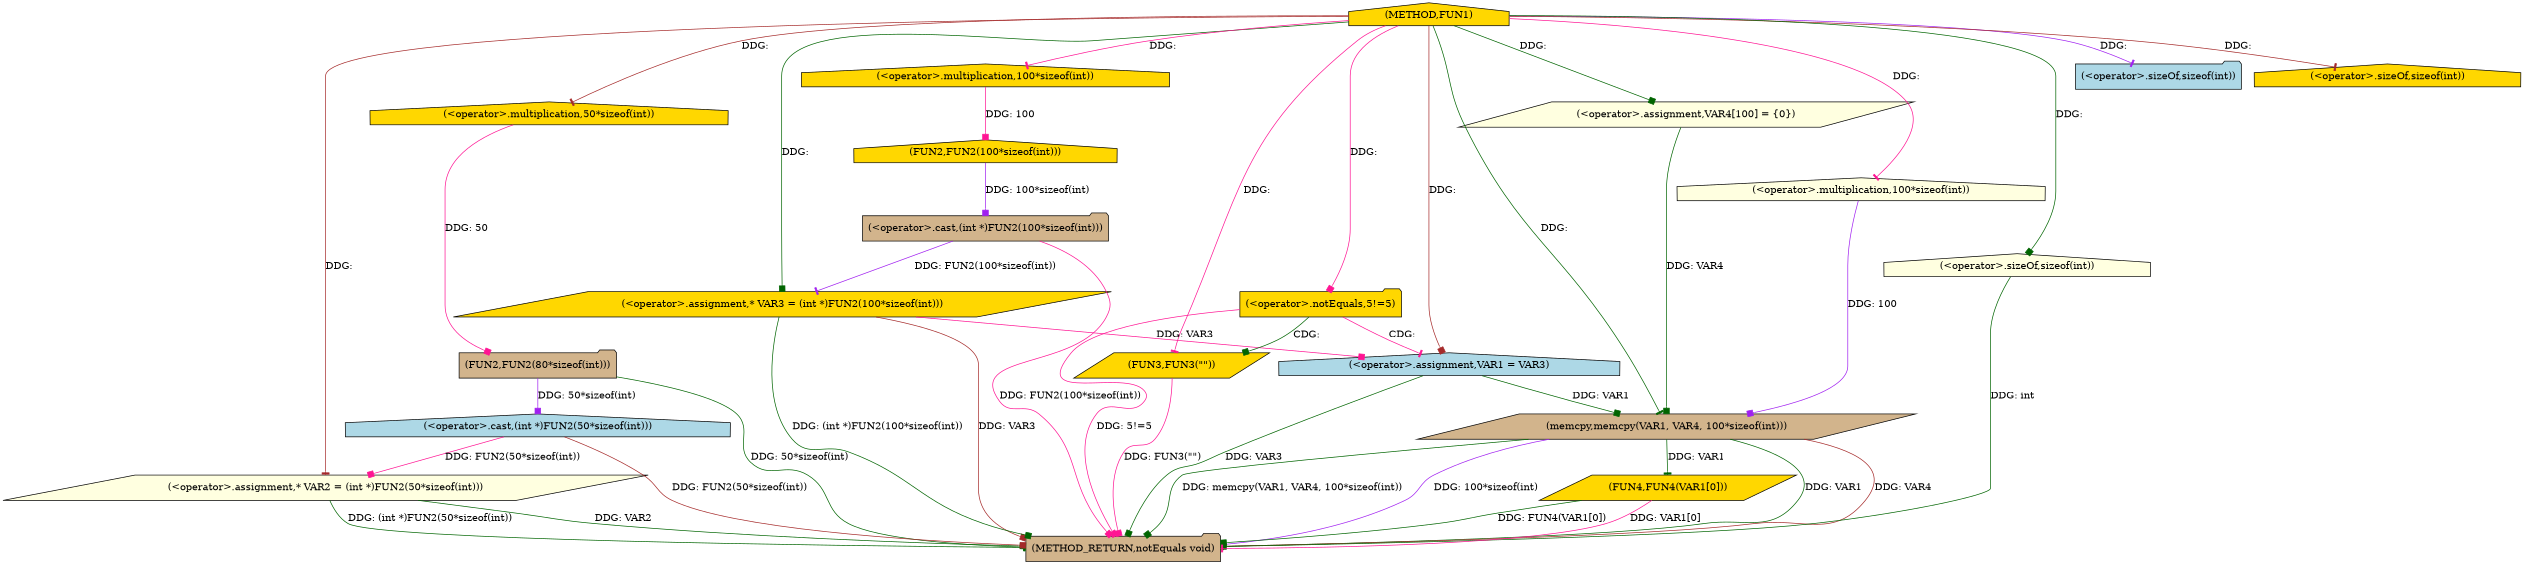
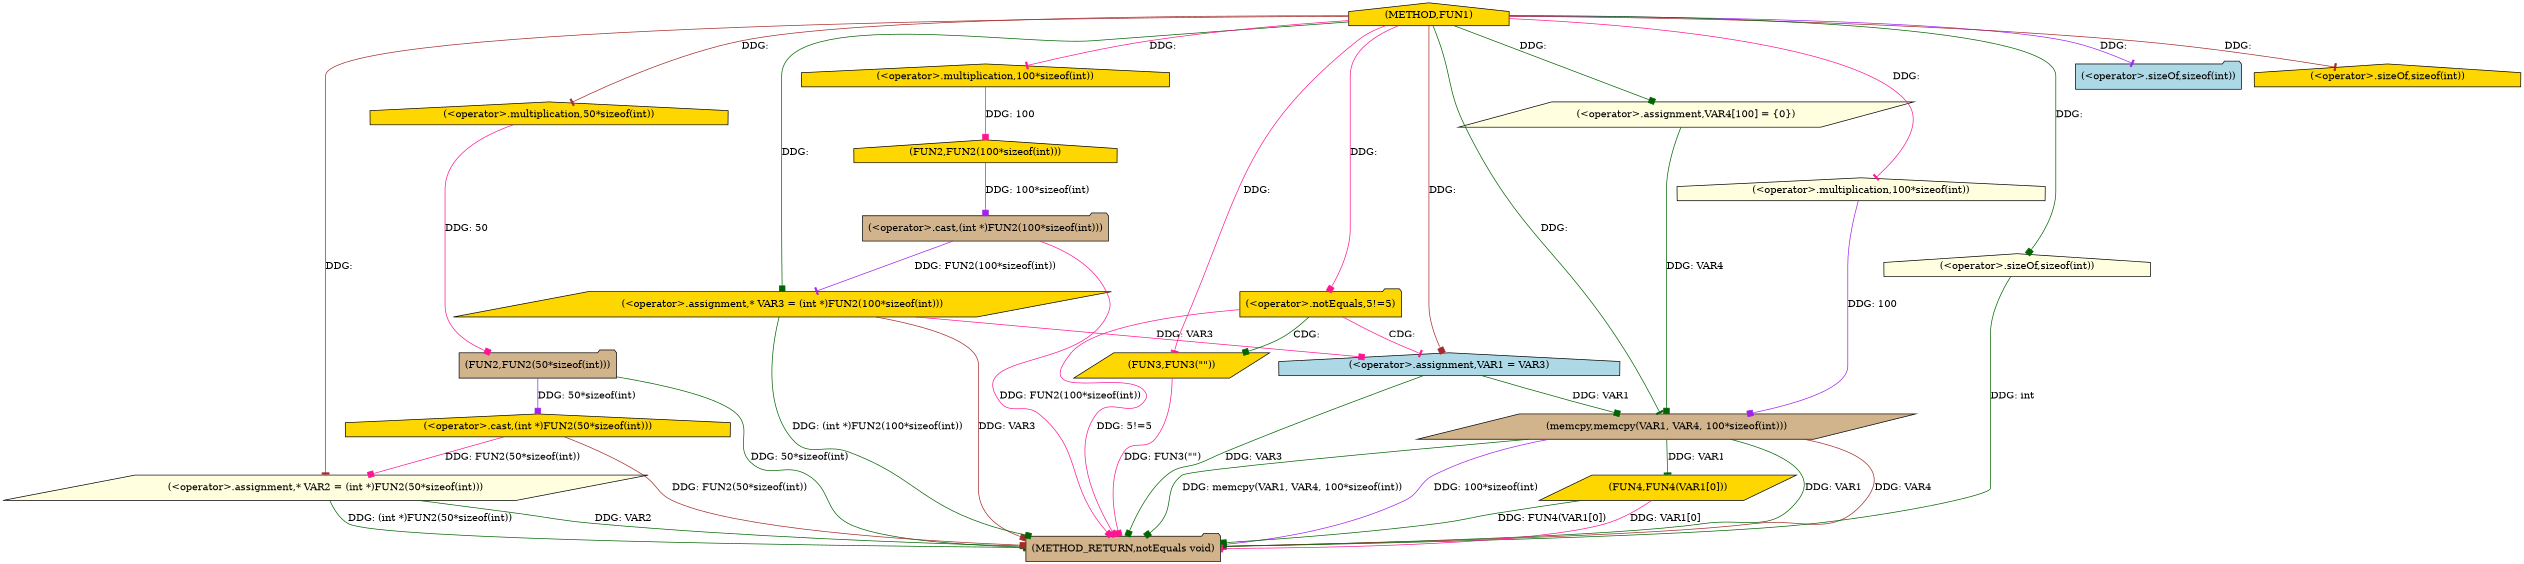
(538, 365) -> (538, 365)
(538, 427) -> (538, 427)
